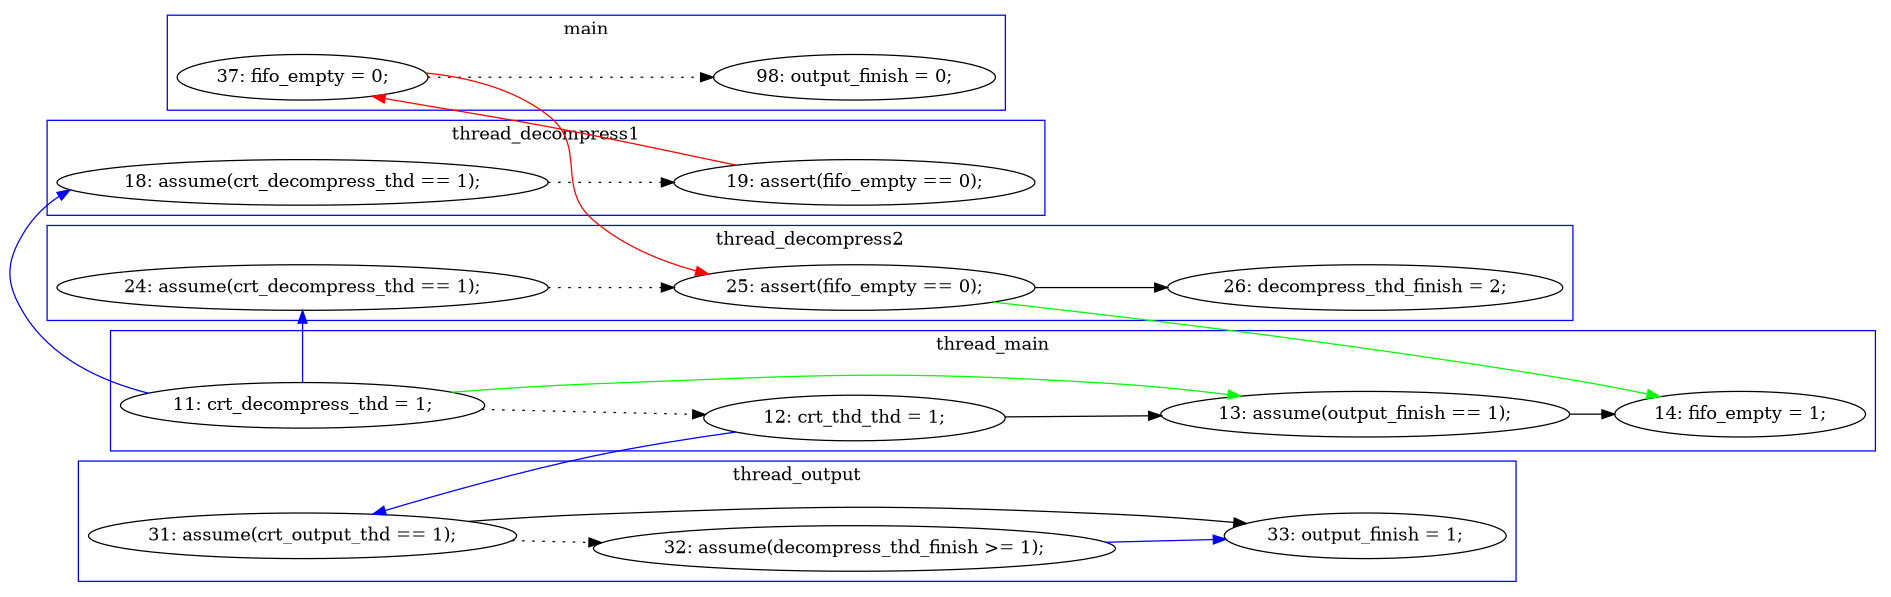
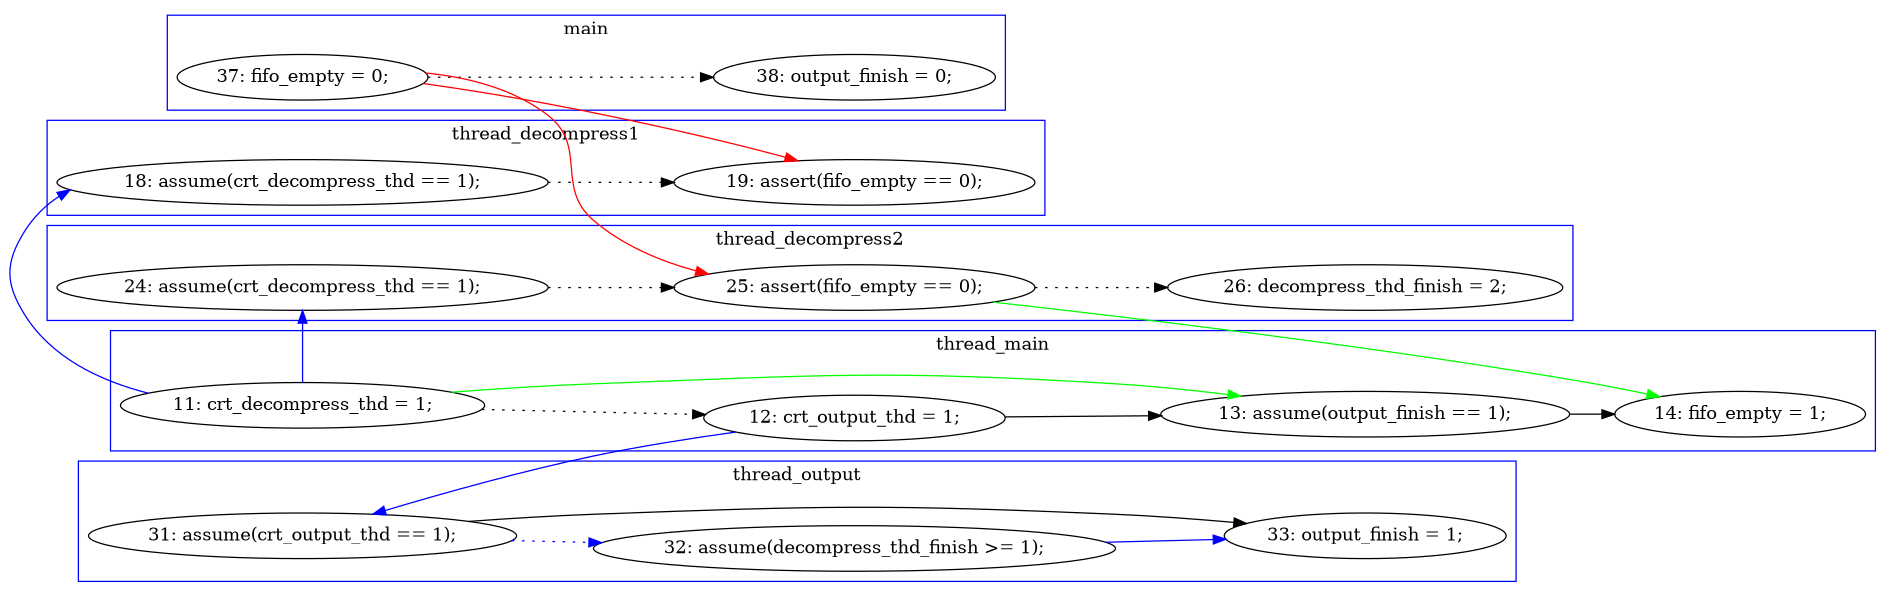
(854, 77) -> (854, 77)
(579, 133) -> (669, 129)
(1095, 288) -> (1095, 288)
(854, 418) -> (854, 418)
(550, 541) -> (550, 541)
